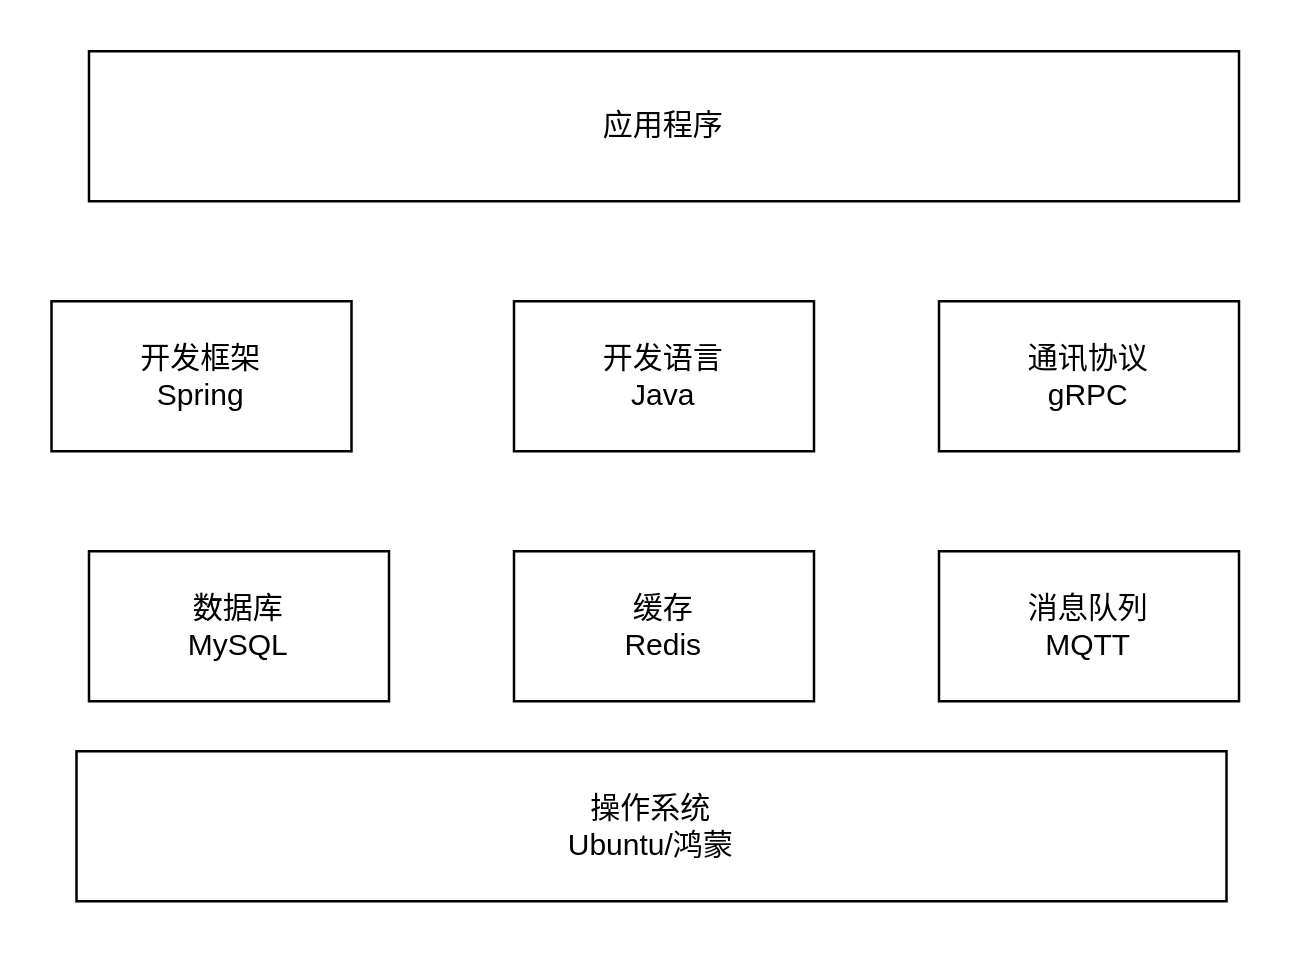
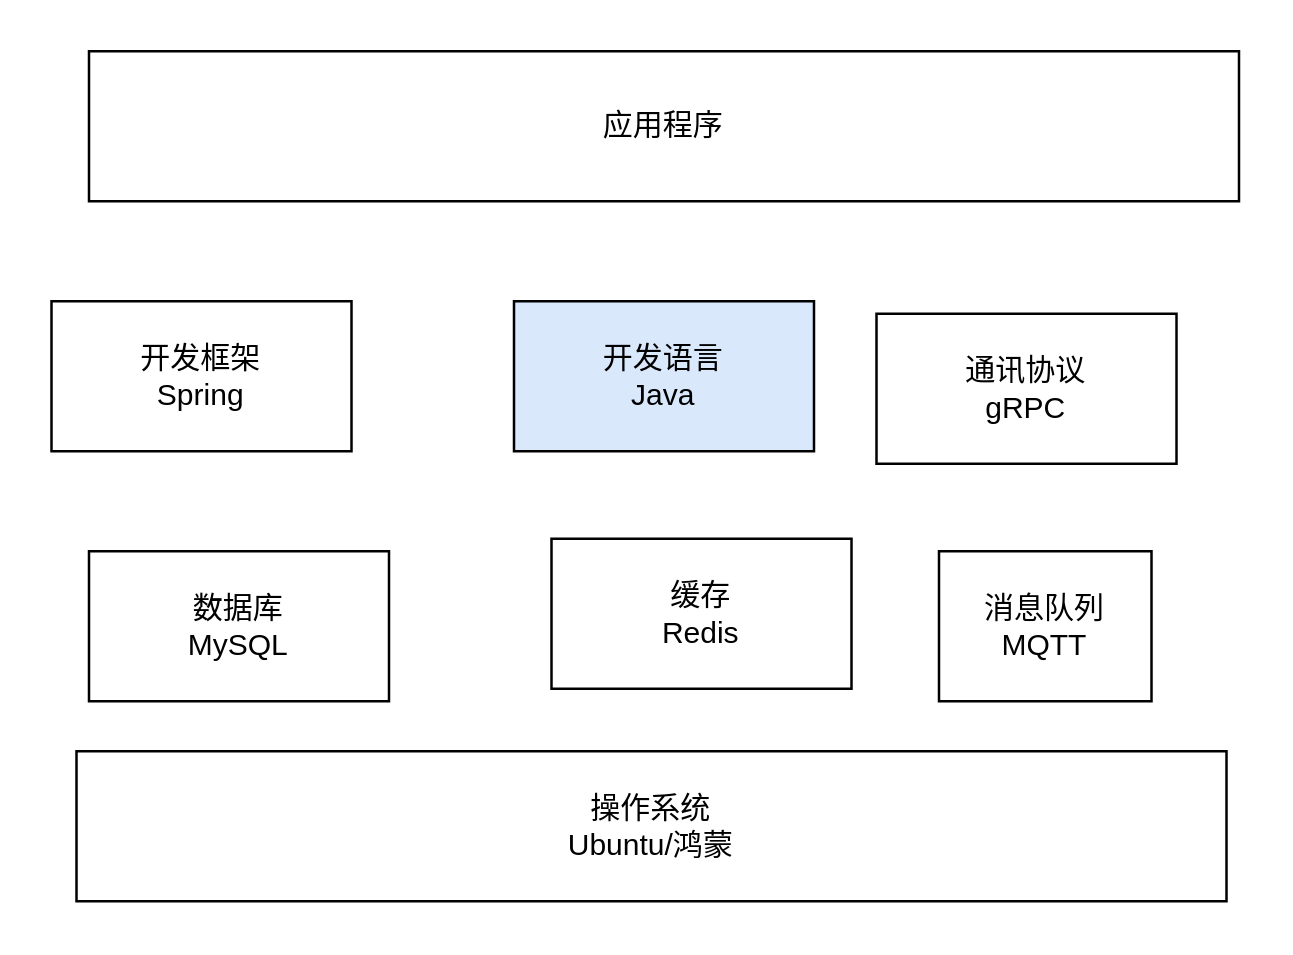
(664, 376) -> (664, 376)
(1089, 376) -> (1026, 389)
(664, 626) -> (701, 614)
(1089, 626) -> (1045, 626)
